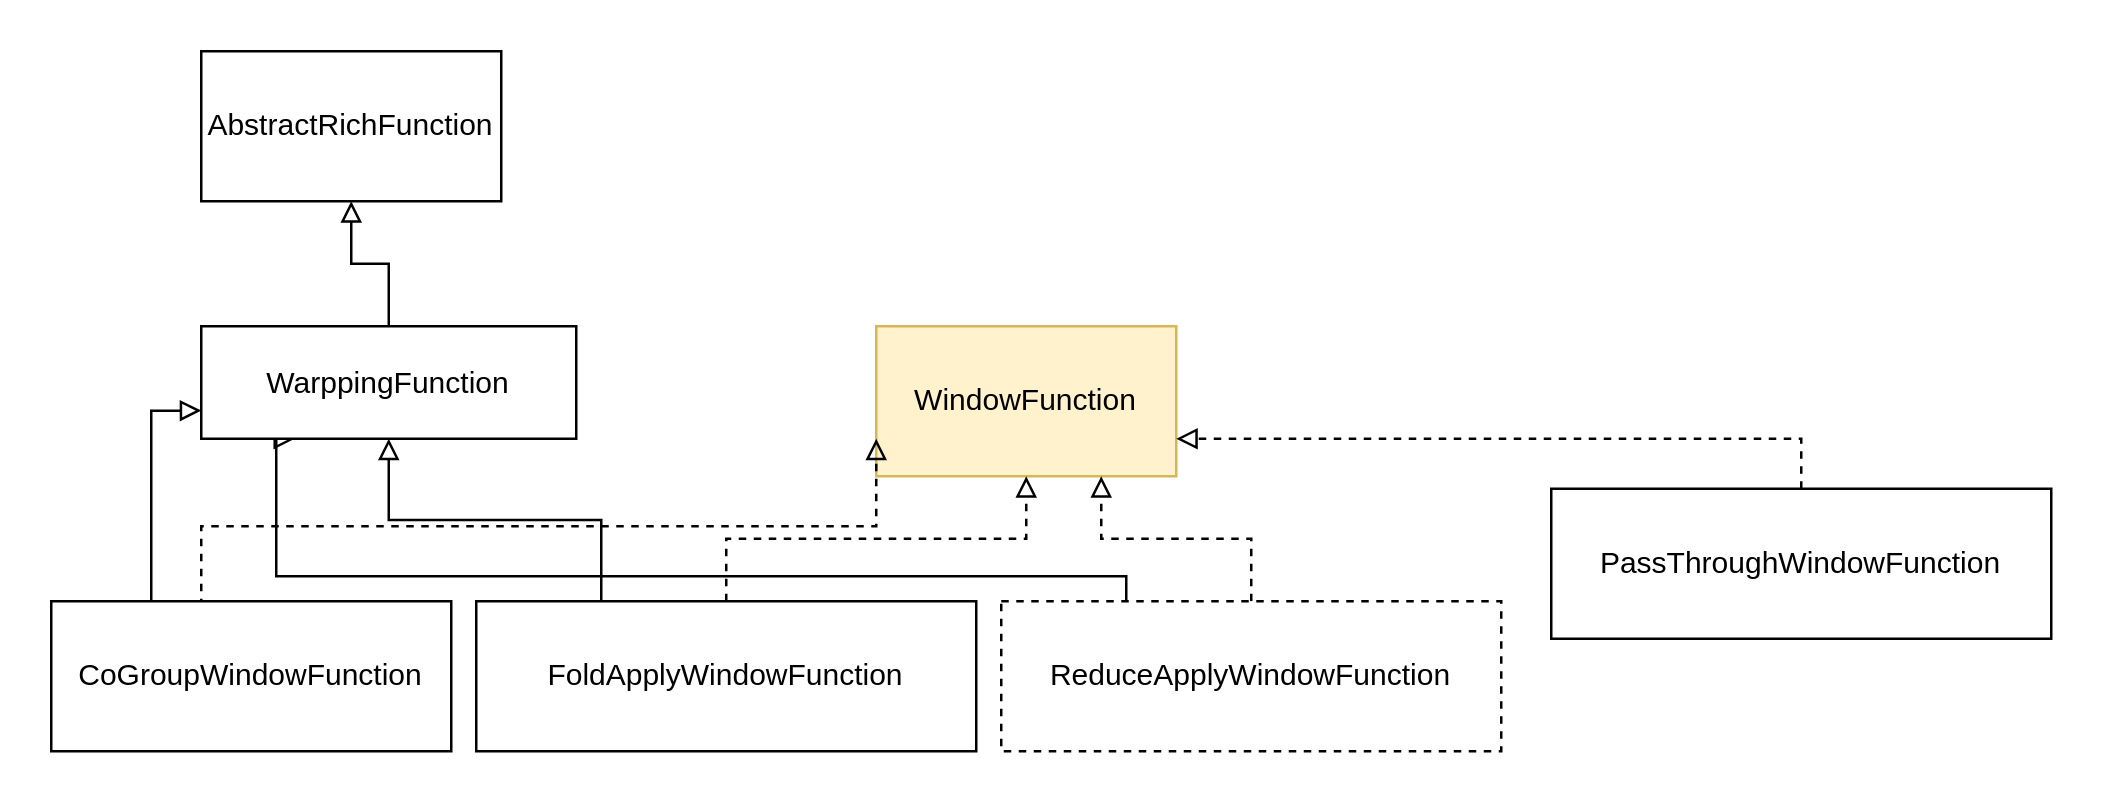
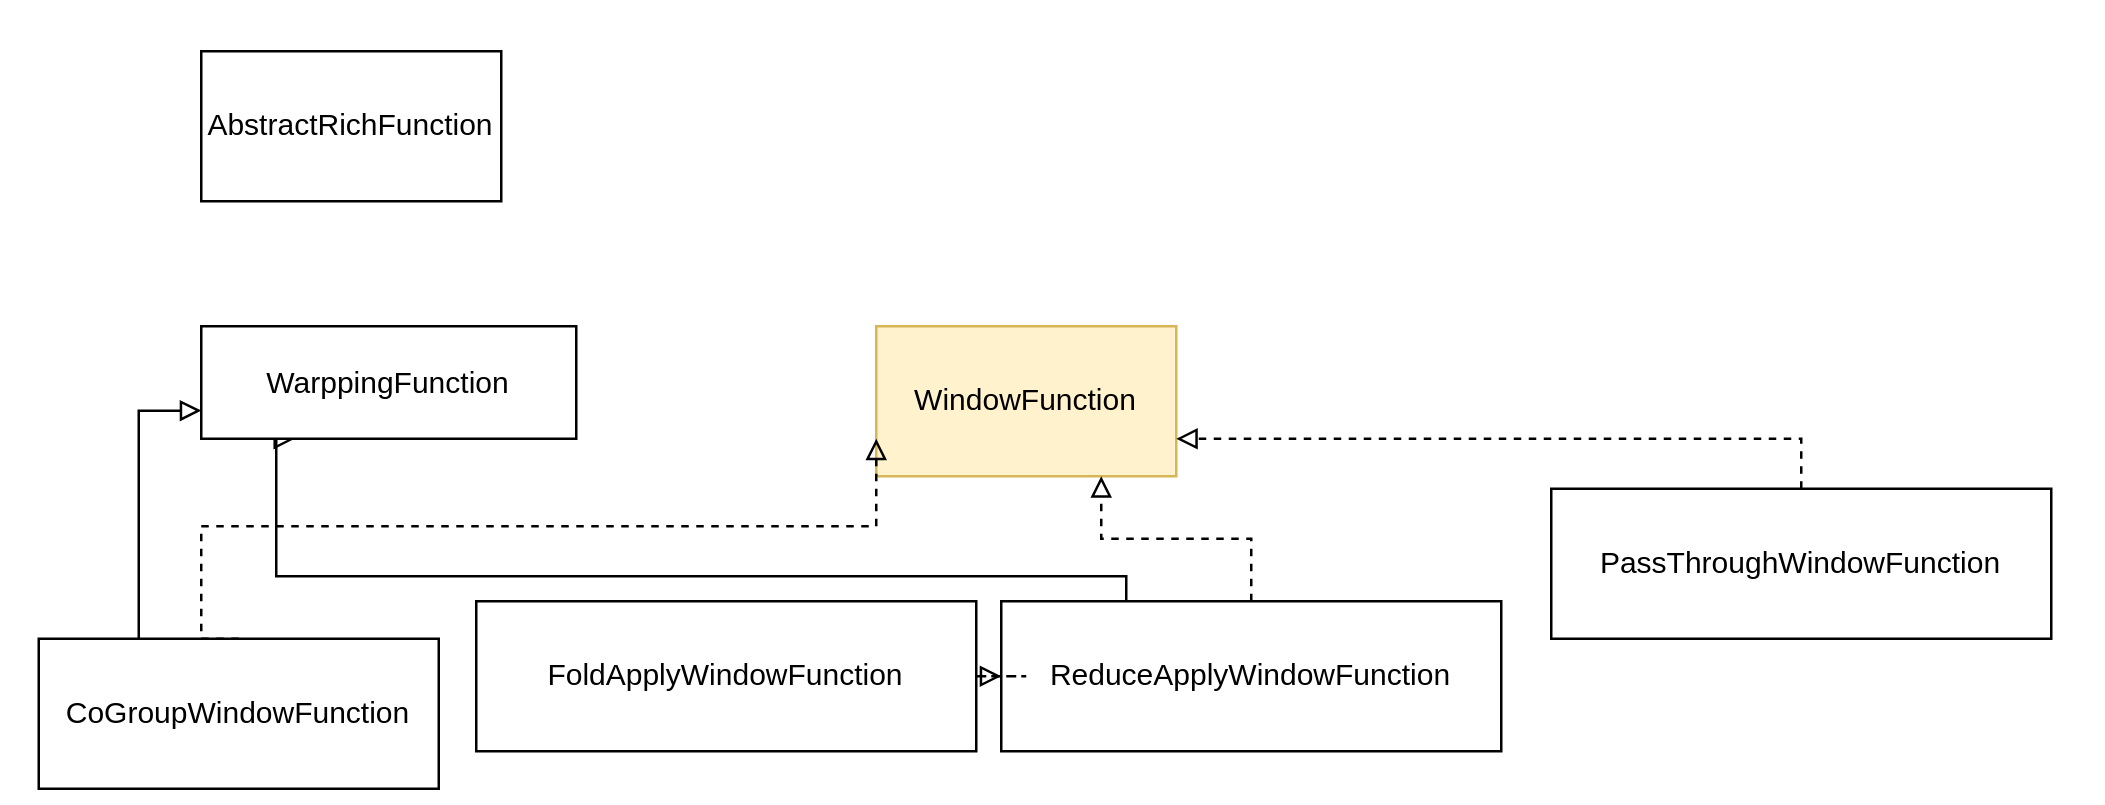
(381, 264) -> none
(466, 520) -> none
(881, 539) -> (1026, 676)
(251, 676) -> (239, 714)
(1251, 676) -> (1251, 676)
